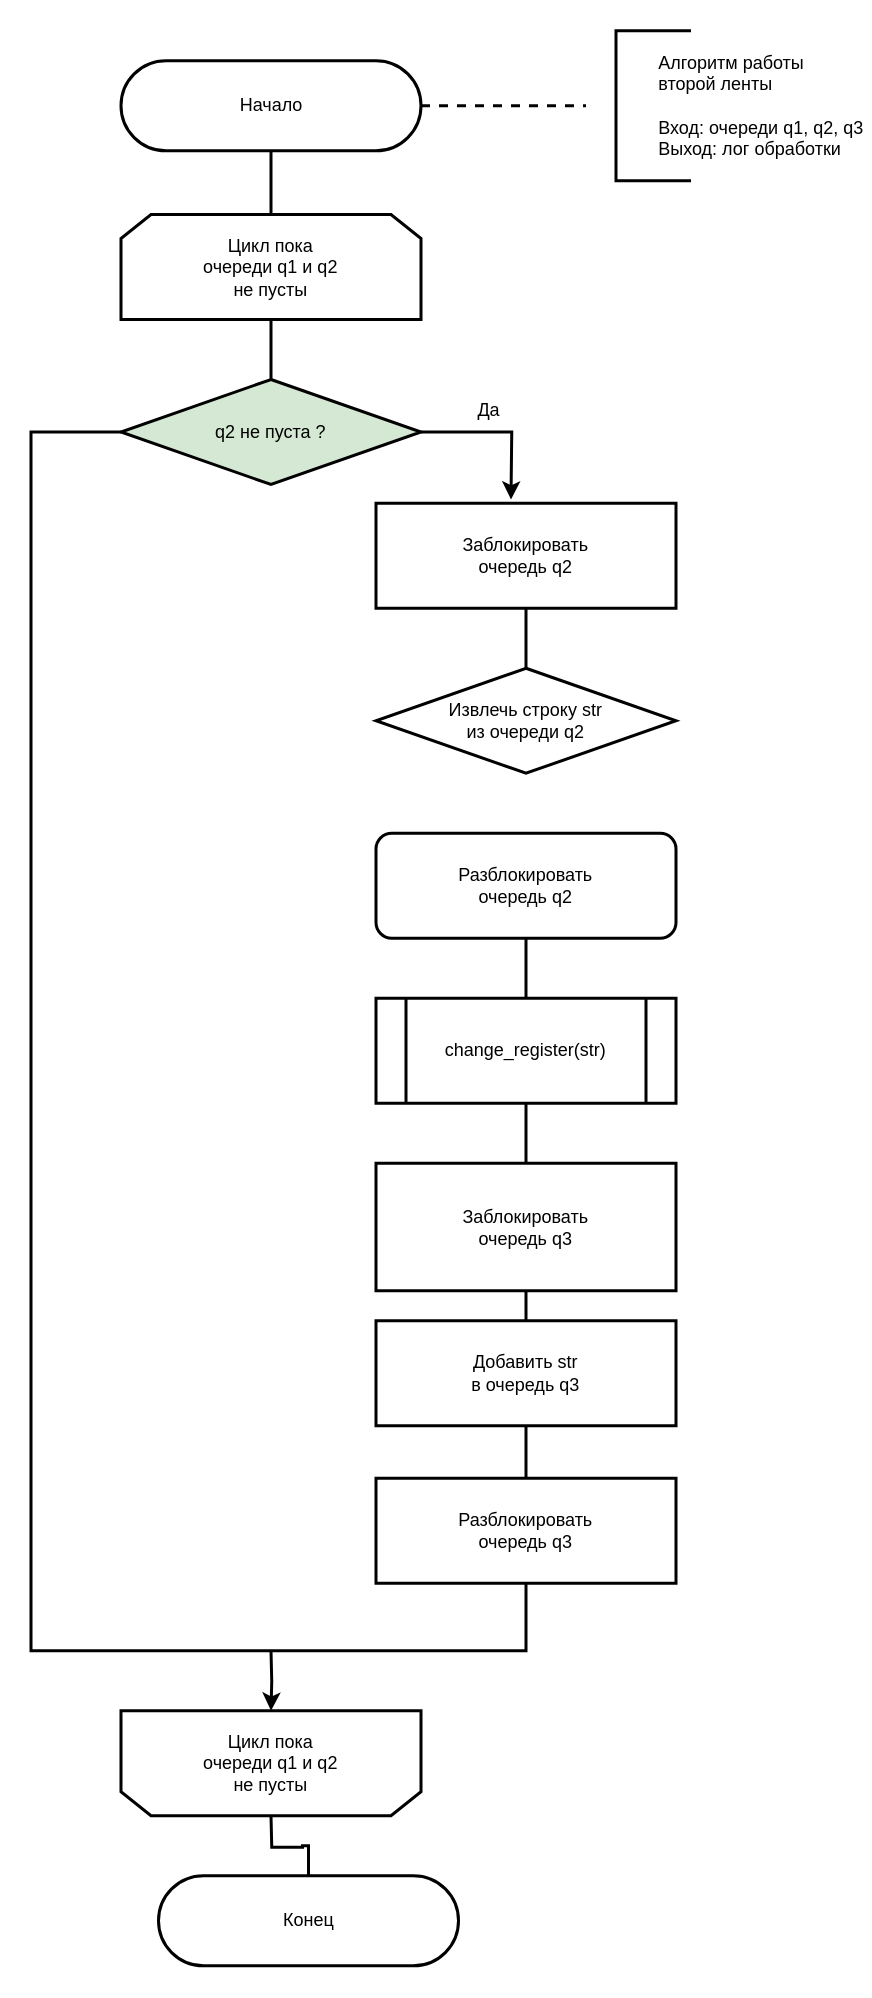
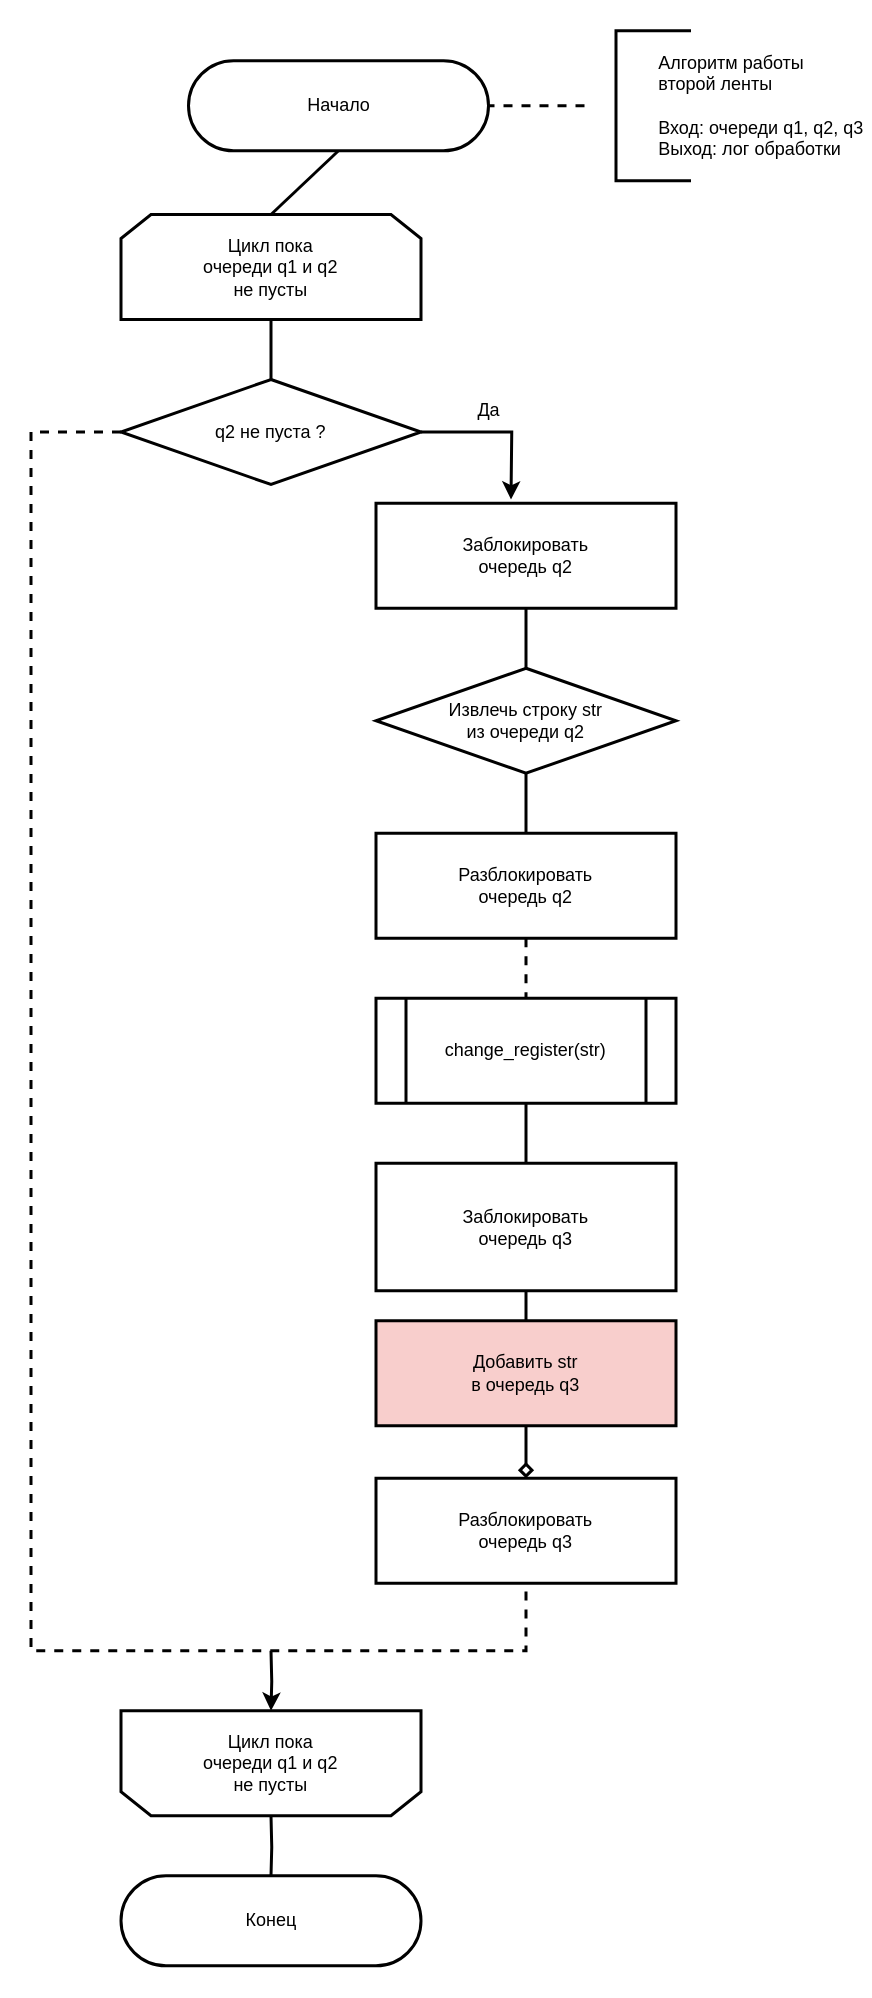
(271, 106) -> (338, 106)
(271, 432) -> (271, 432)
none -> (526, 803)
(526, 886) -> (526, 886)
(526, 969) -> (526, 969)
(31, 1117) -> (31, 1117)
(526, 1373) -> (526, 1373)
(526, 1469) -> (526, 1463)
(308, 1921) -> (271, 1921)
